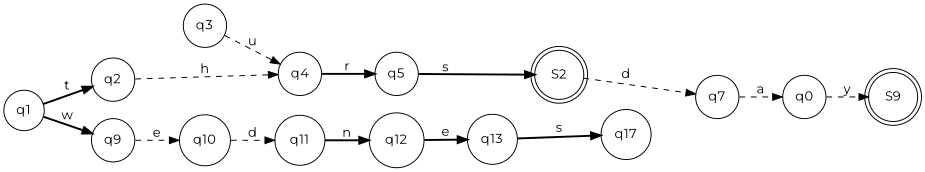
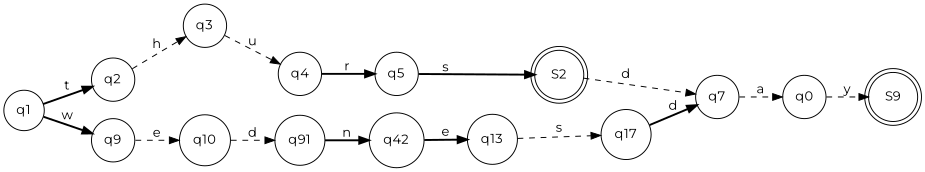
(202, 77) -> (155, 55)
none -> (669, 117)
(554, 137) -> (554, 137)
(300, 140) -> (300, 140)
(397, 140) -> (397, 140)
